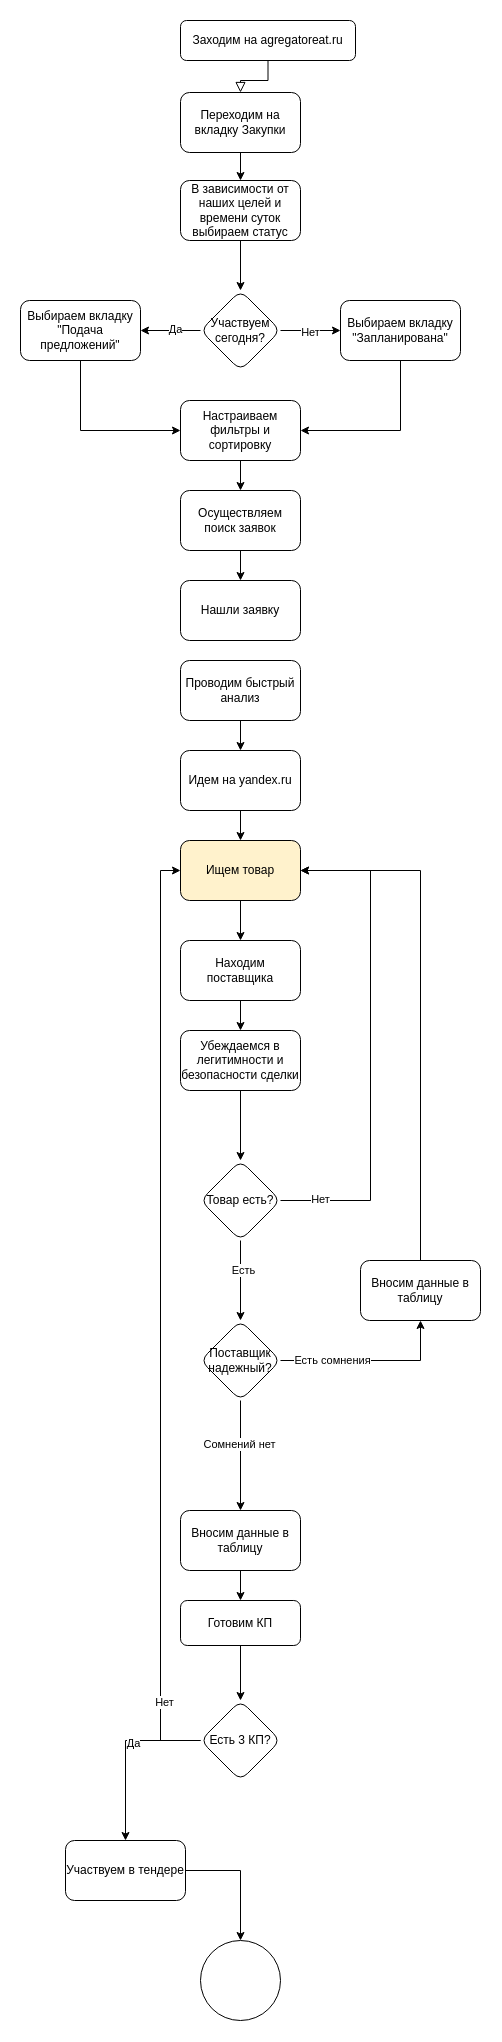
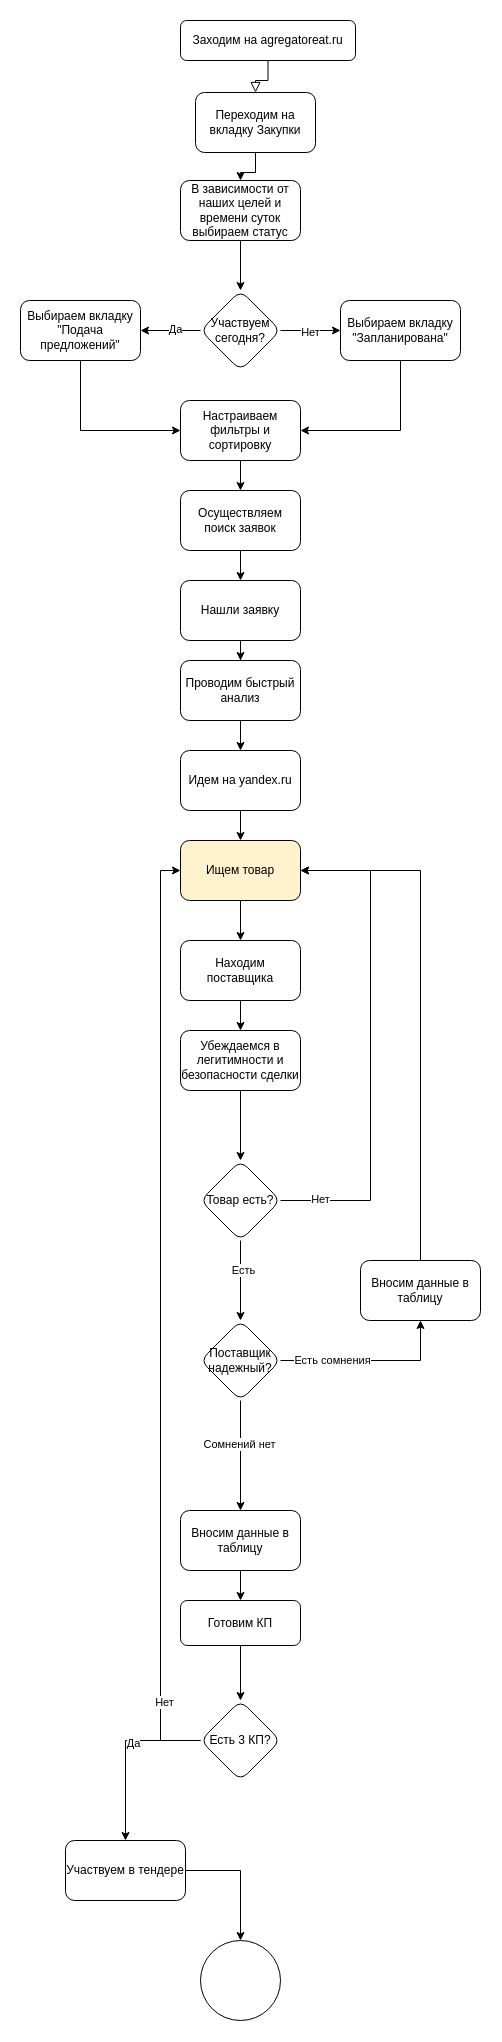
(241, 123) -> (256, 123)
none -> (241, 655)
